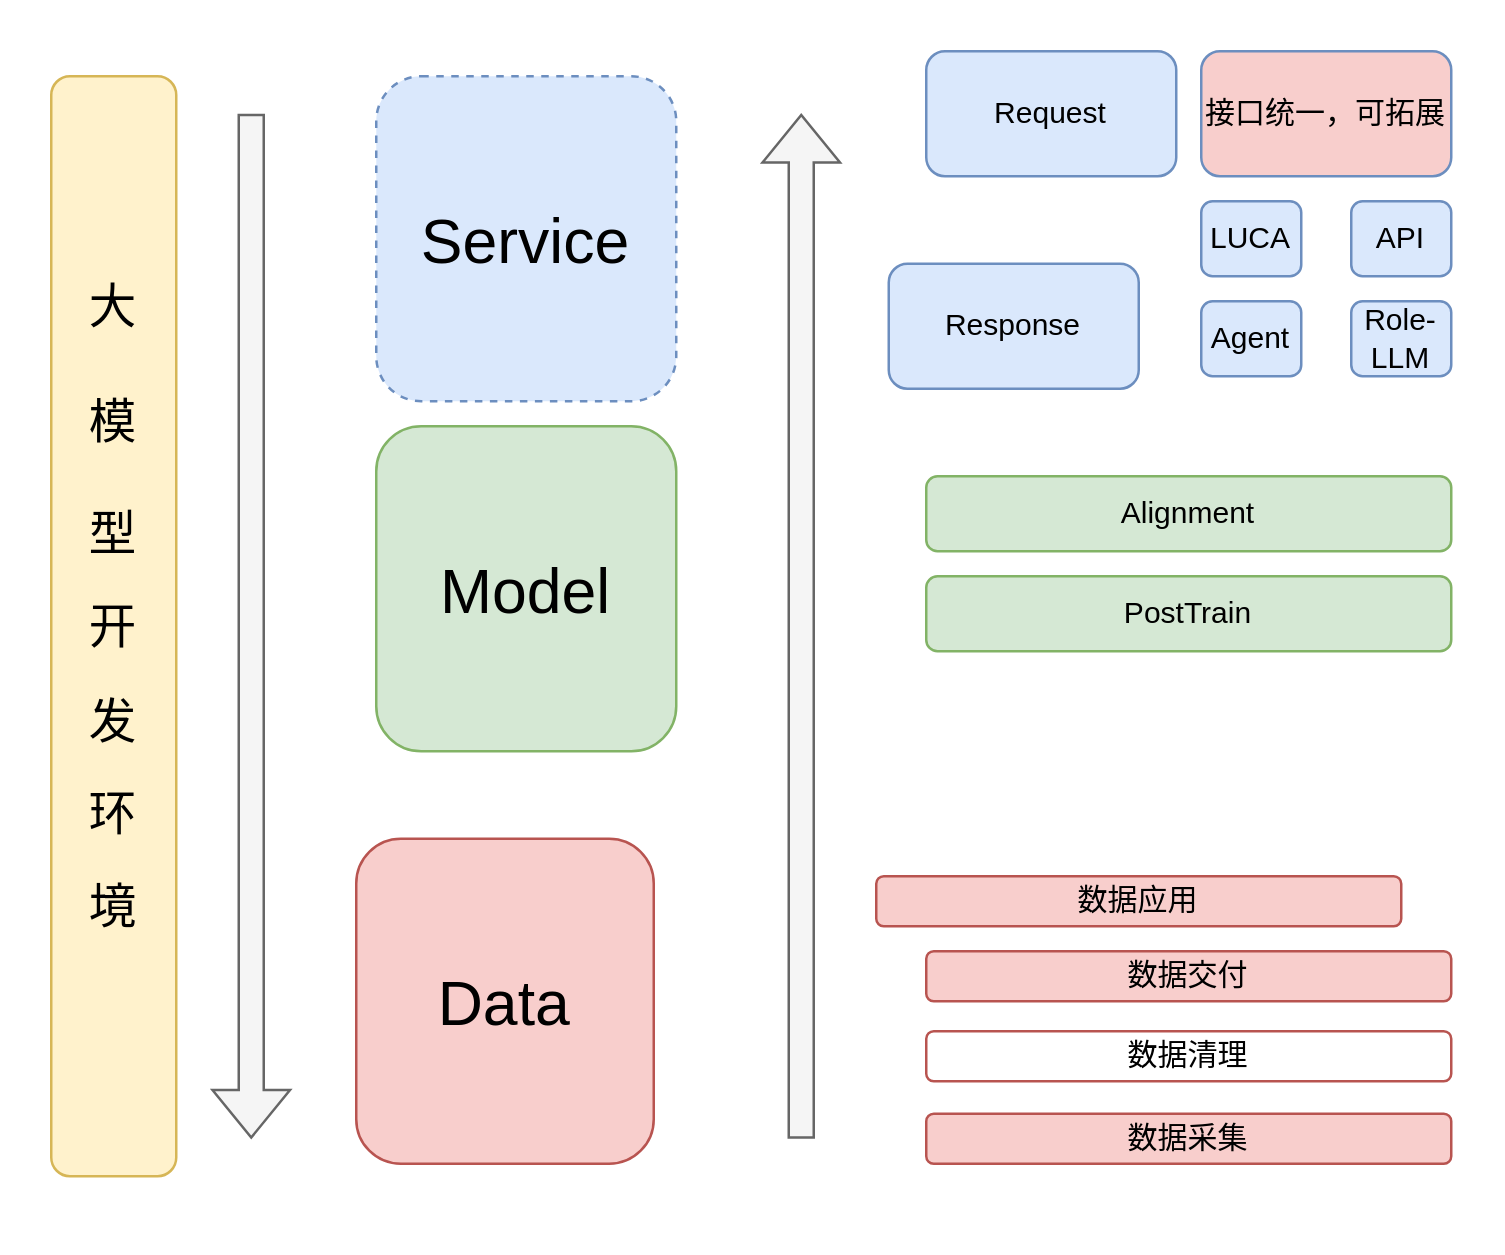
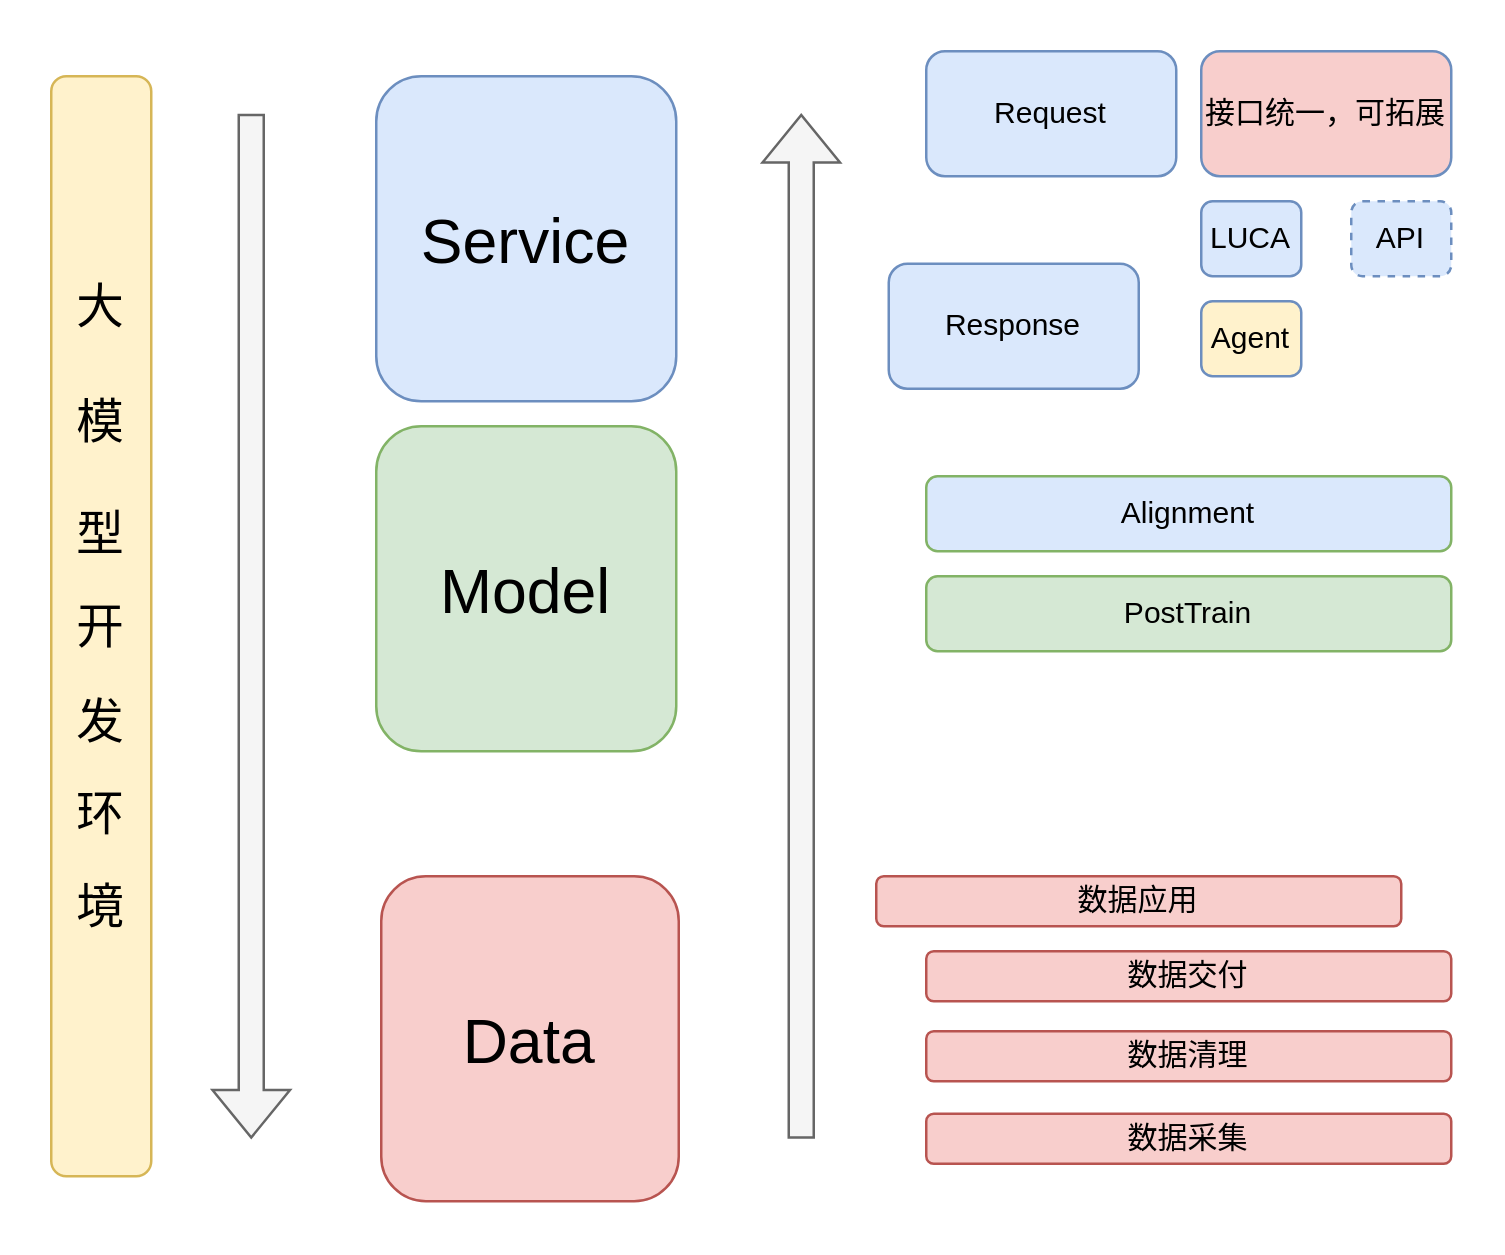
(526, 239) -> (526, 239)
(1401, 239) -> (1401, 239)
(1251, 339) -> (1251, 339)
(1401, 339) -> none
(1189, 514) -> (1189, 514)
(114, 626) -> (101, 626)
(505, 1001) -> (530, 1039)
(1189, 1056) -> (1189, 1056)
